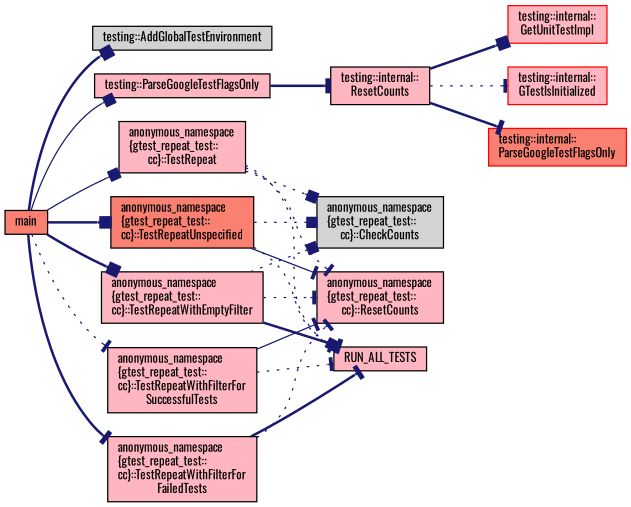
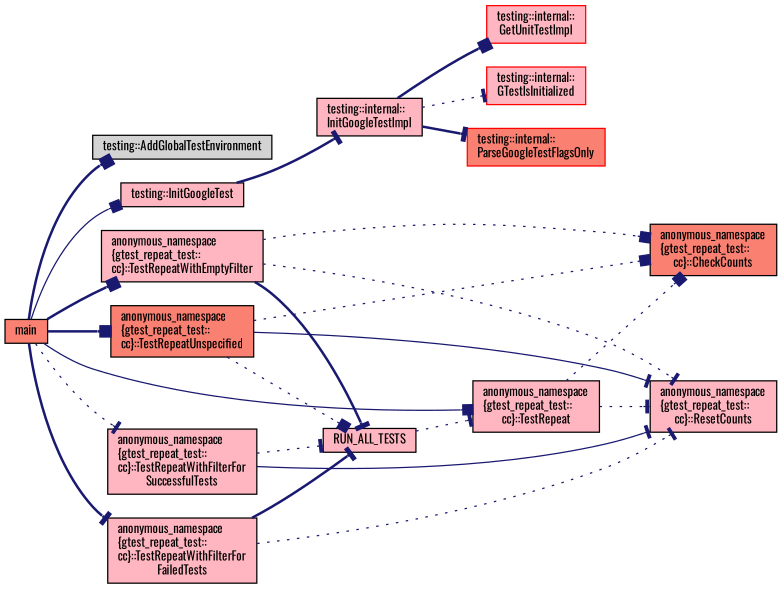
(182, 86) -> (182, 195)
(380, 86) -> (370, 117)
(380, 222) -> (713, 250)
(294, 246) -> (441, 426)
